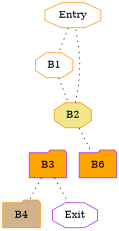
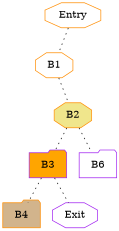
(80, 65) -> (60, 140)
(98, 165) -> (98, 165)
